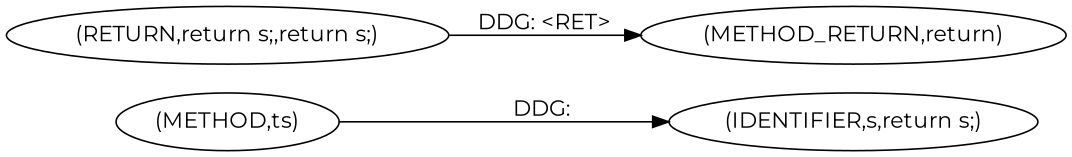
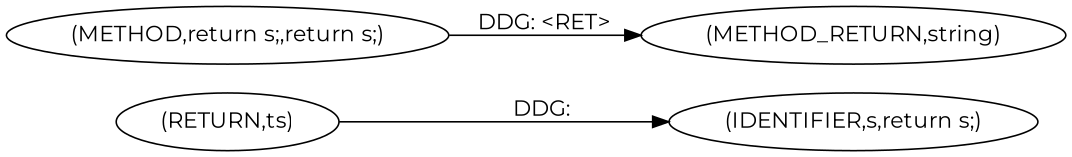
(228, 35) -> (228, 35)
(853, 35) -> (853, 35)
(228, 122) -> (228, 122)
